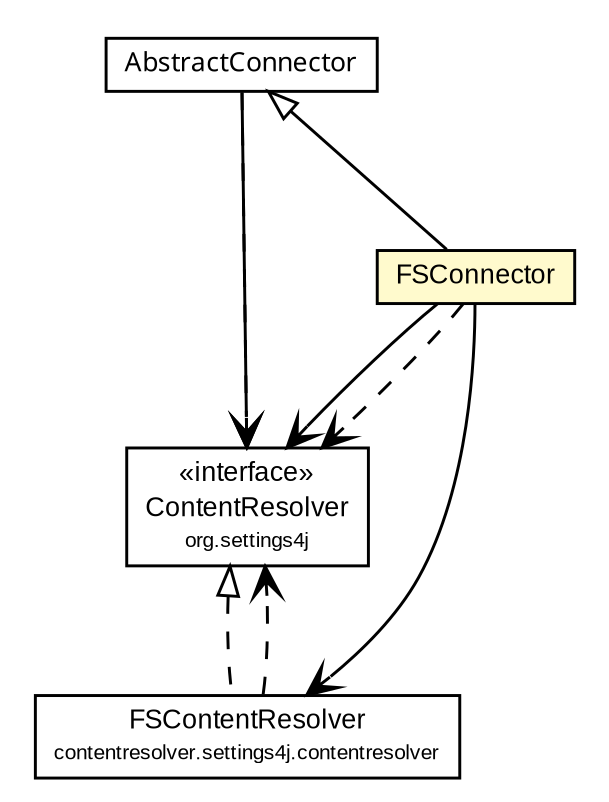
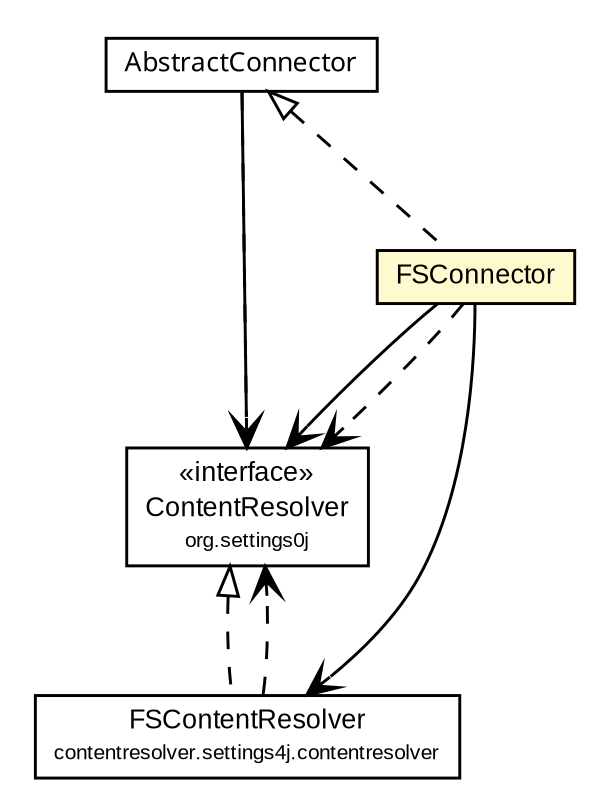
(369, 180) -> (369, 180)
(248, 541) -> (248, 541)
